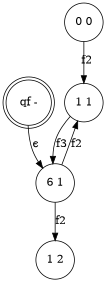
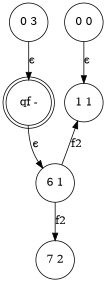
none -> (29, 22)
(87, 61) -> (87, 61)
(58, 135) -> none
(55, 260) -> (55, 260)
